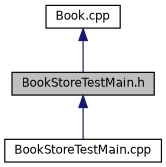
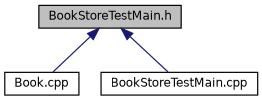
(83, 56) -> (72, 54)
